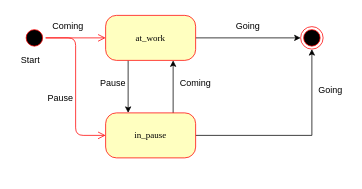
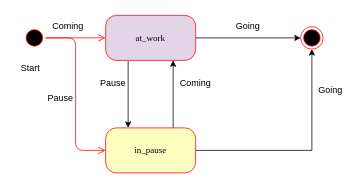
(150, 38) -> (150, 38)
(30, 60) -> (30, 68)
(150, 135) -> (150, 150)
